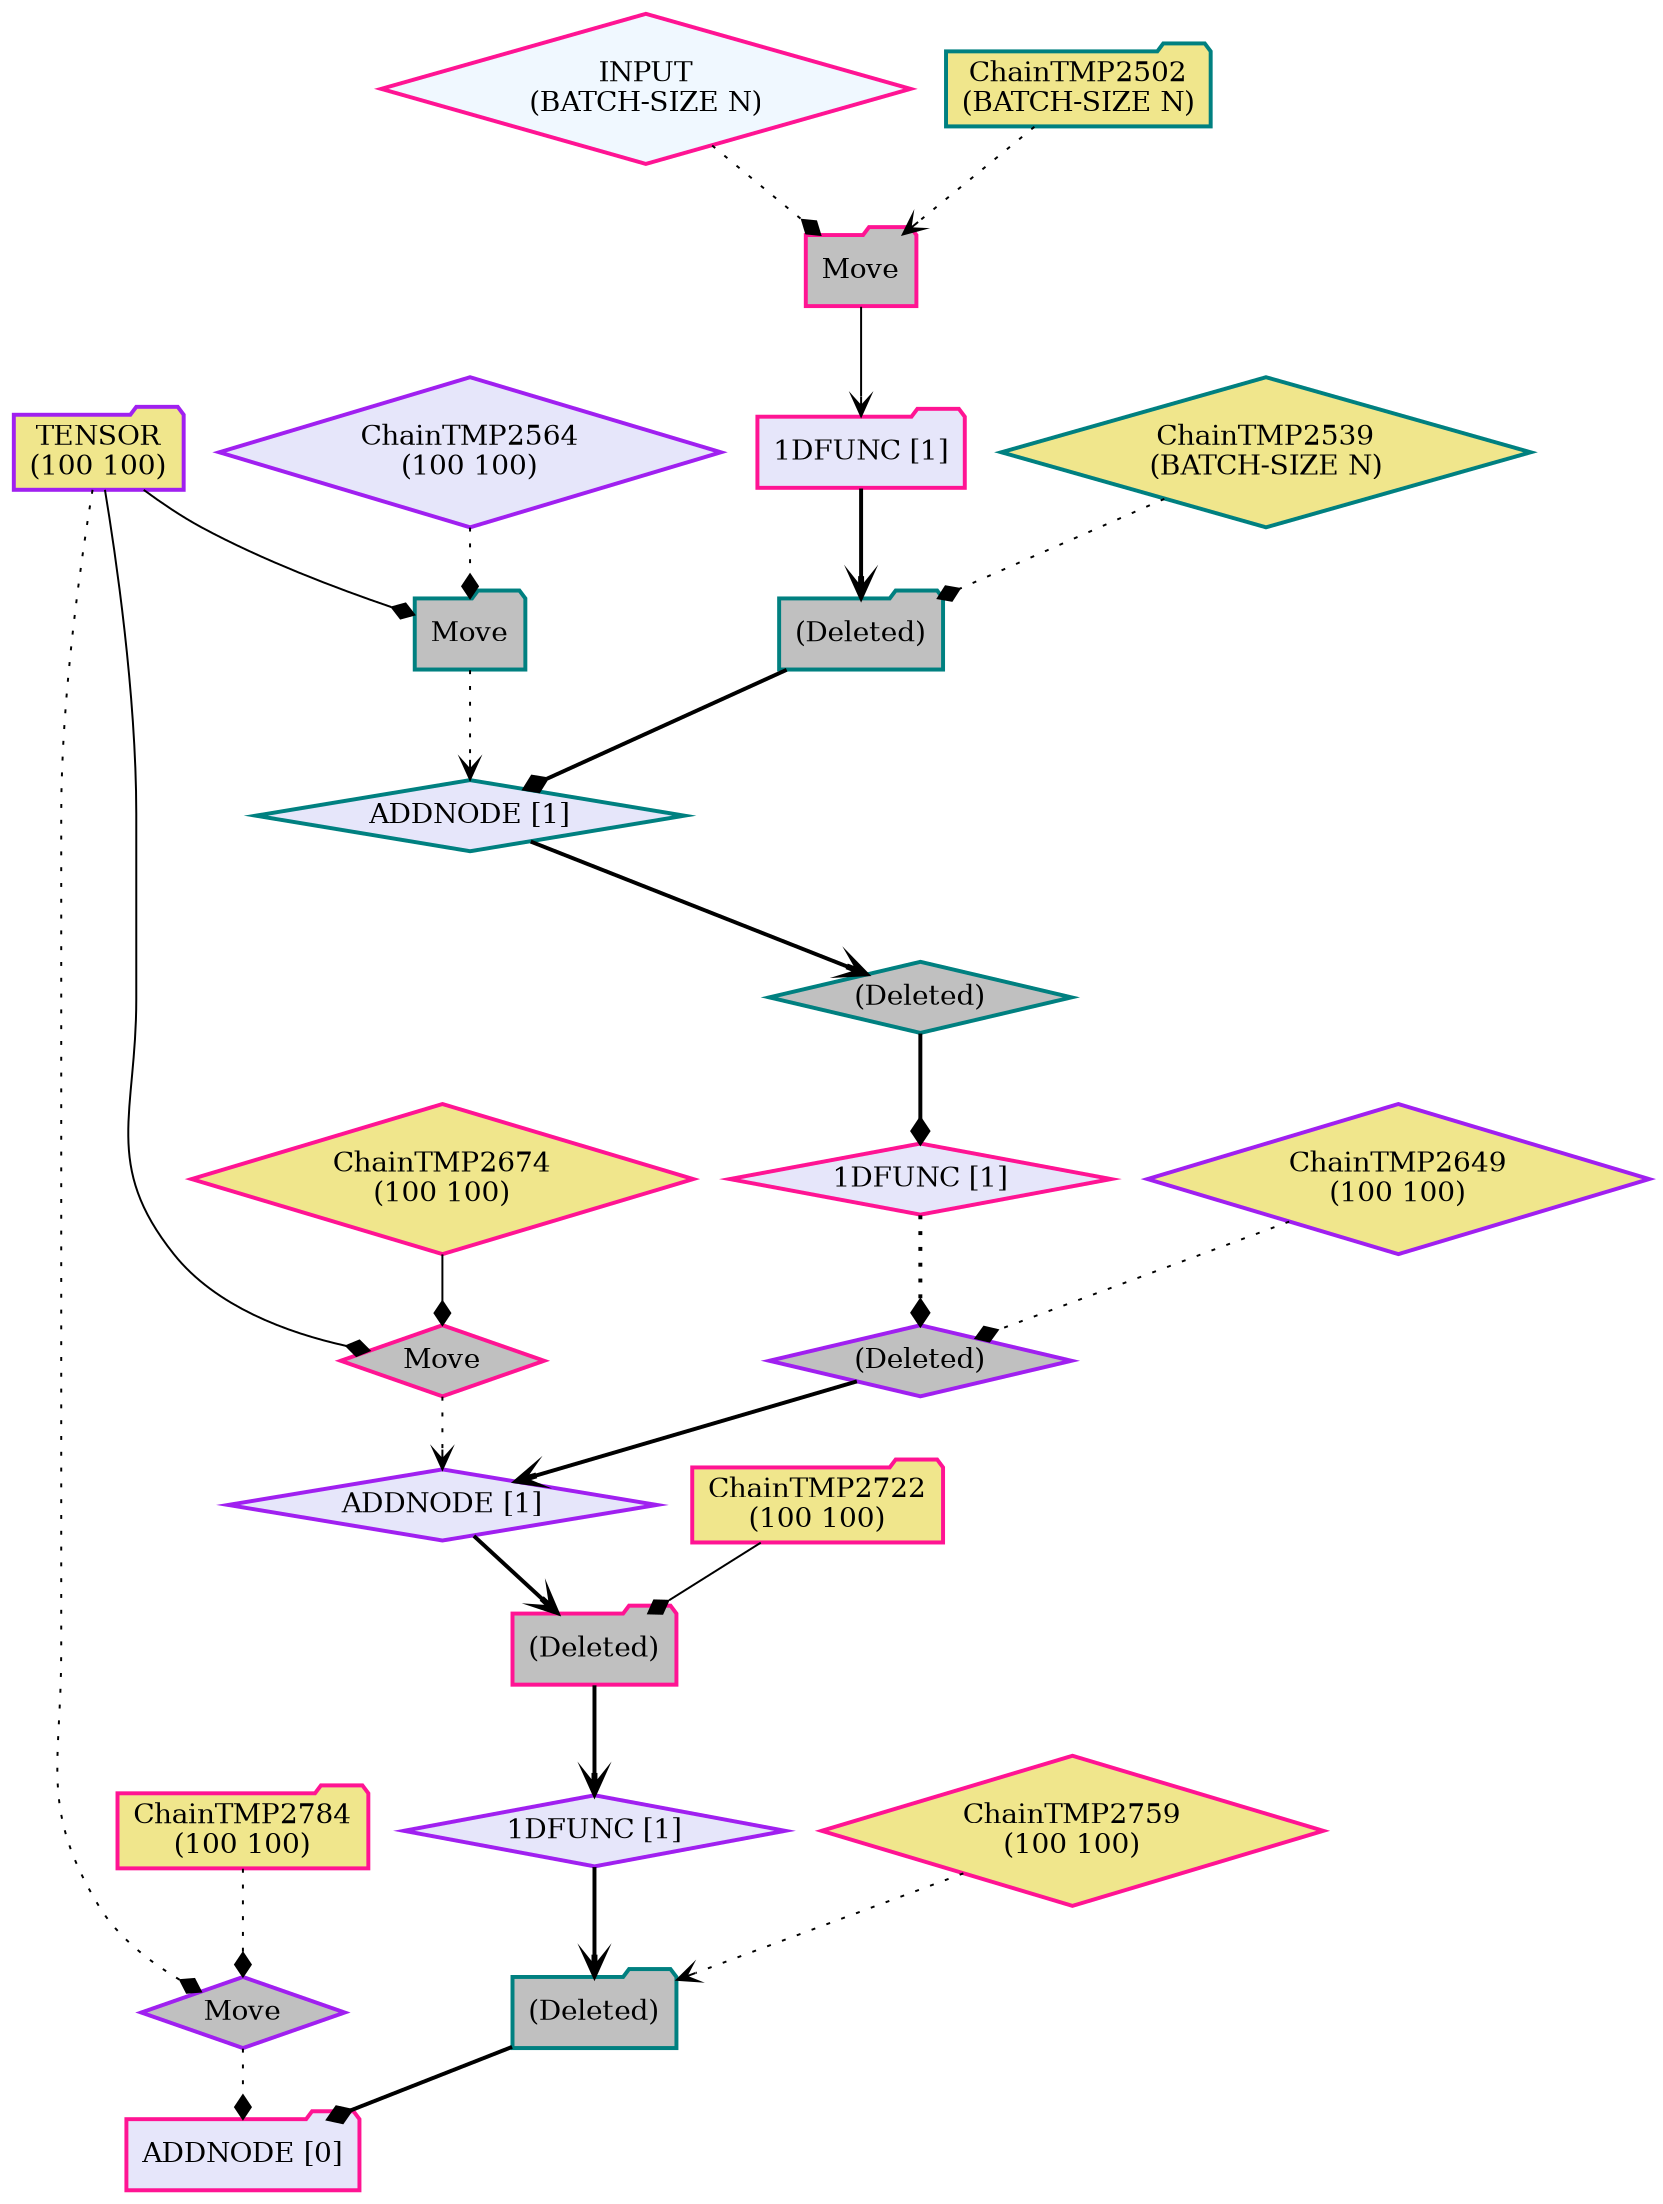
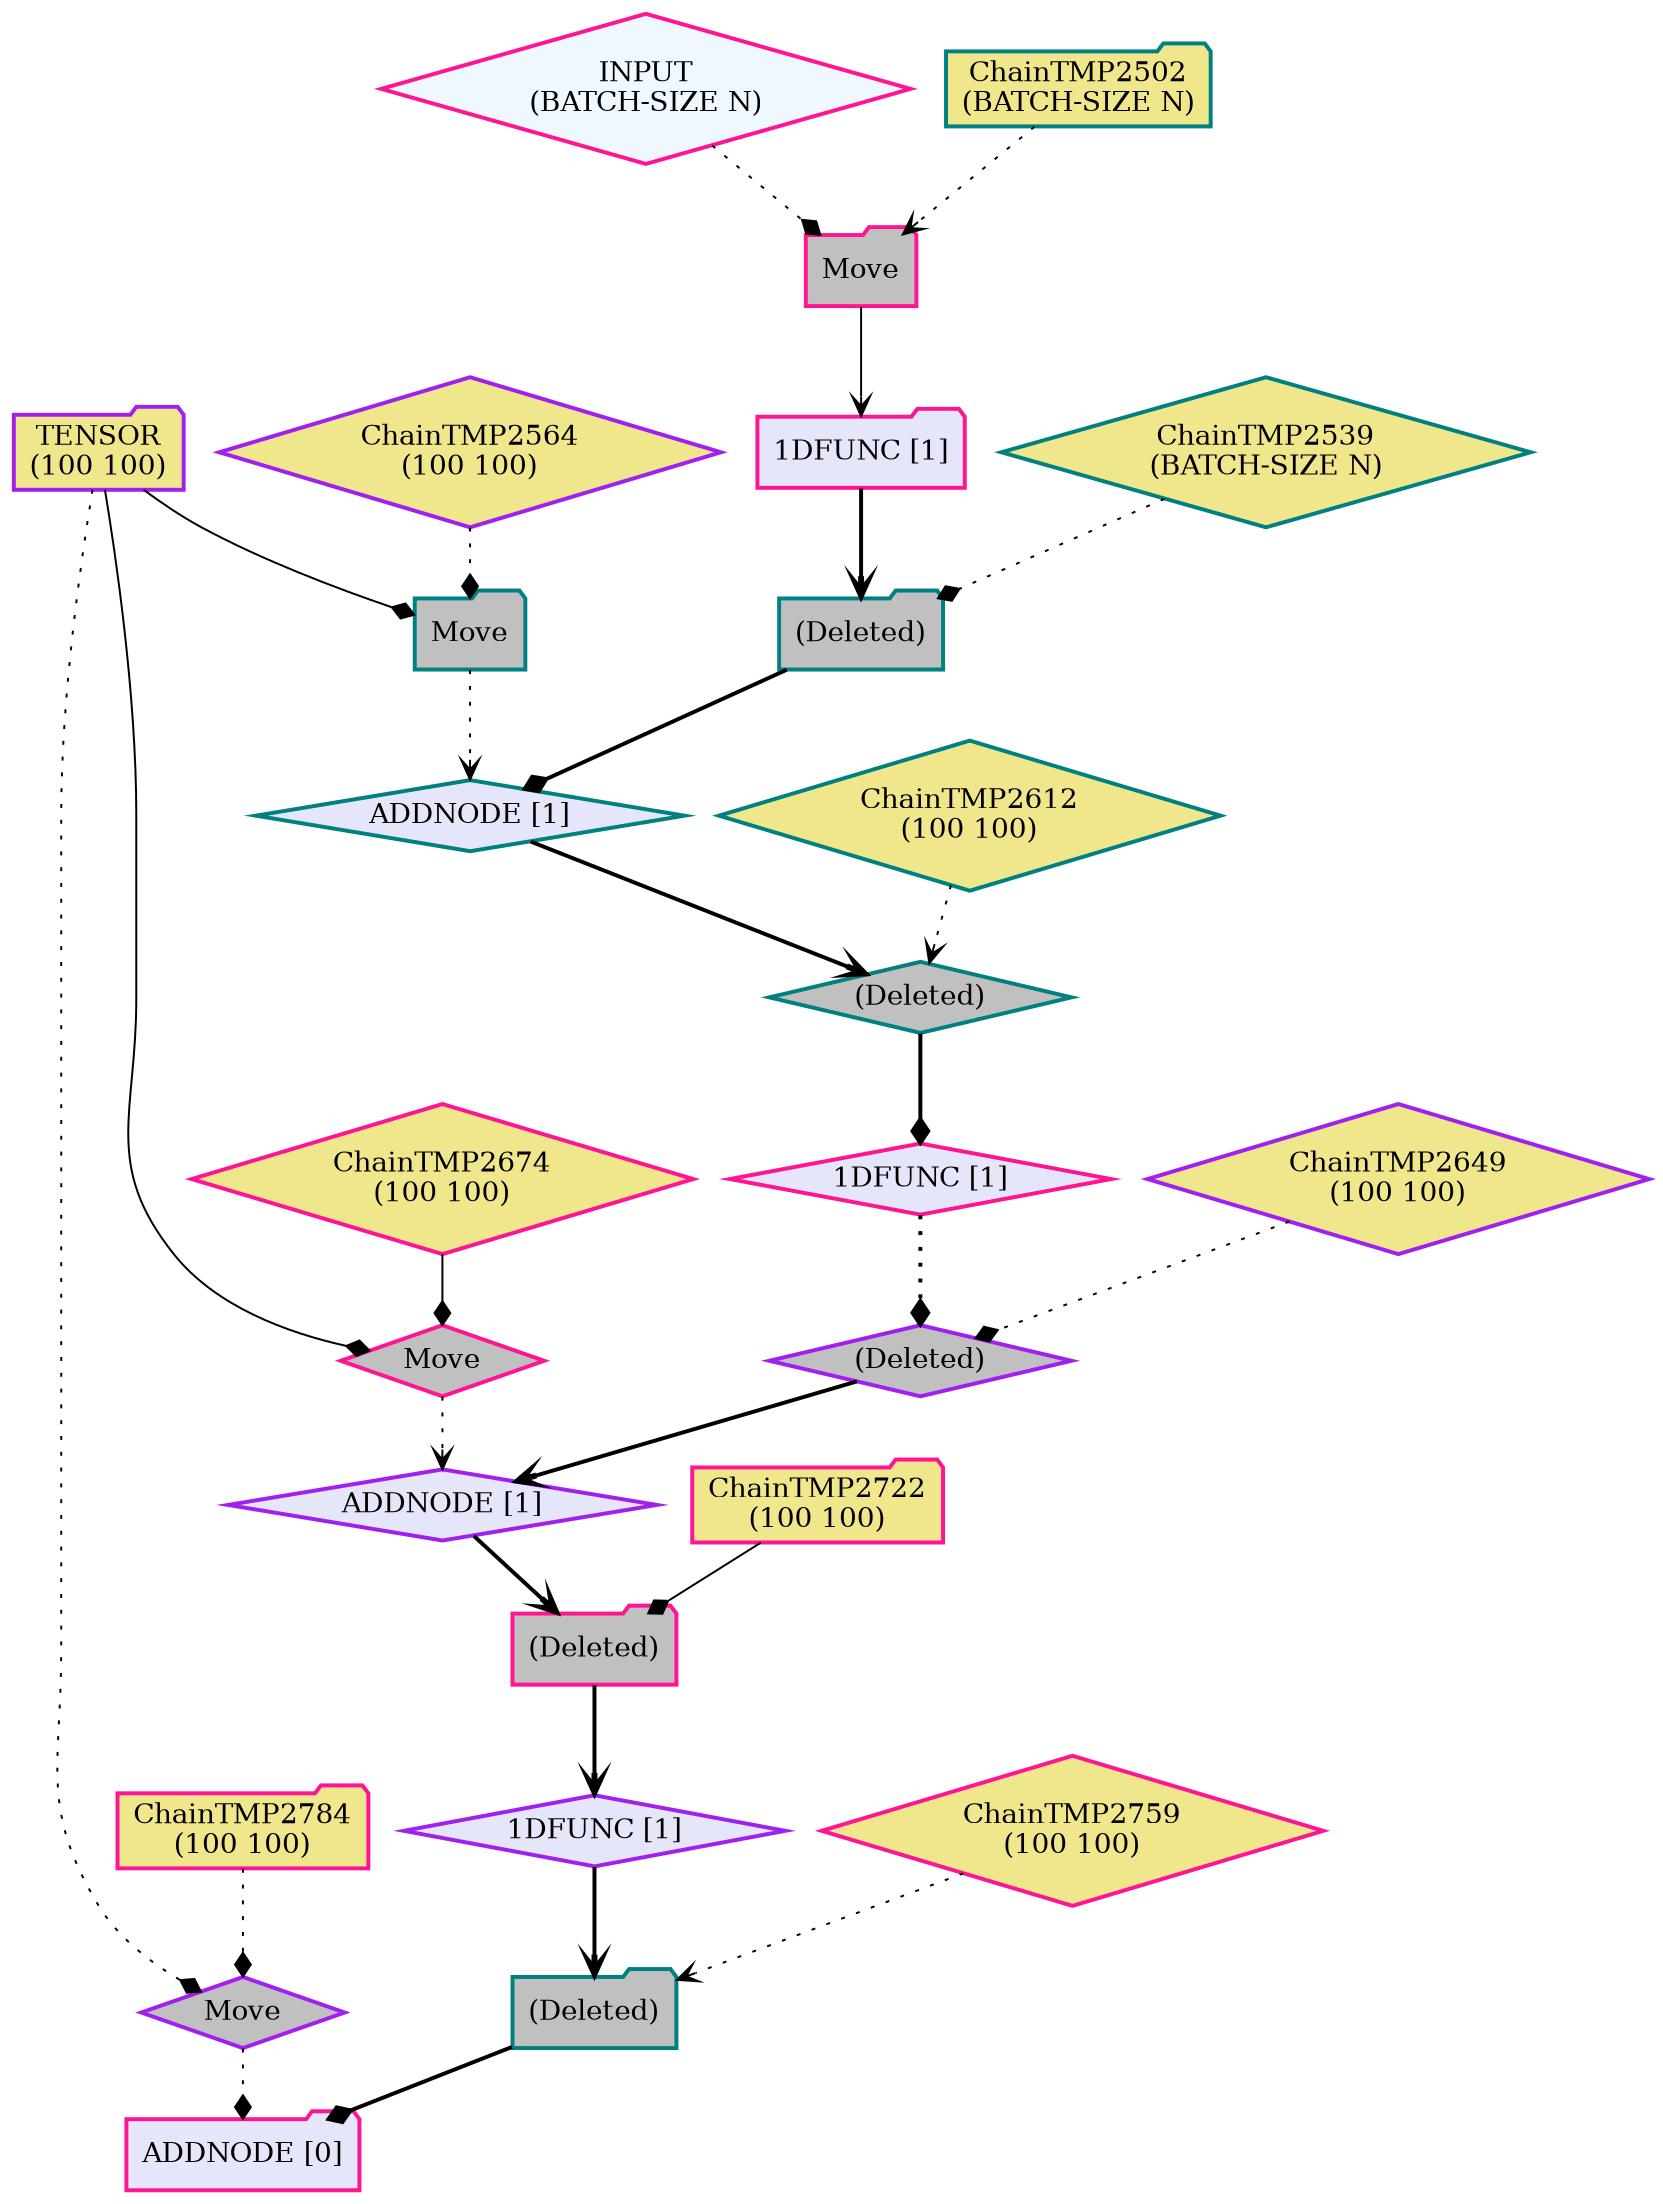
(470, 452) -> (470, 452)
none -> (970, 816)
